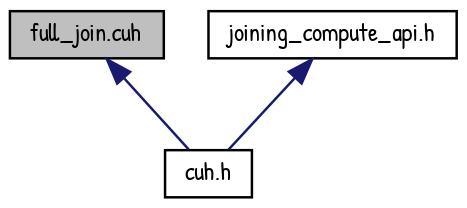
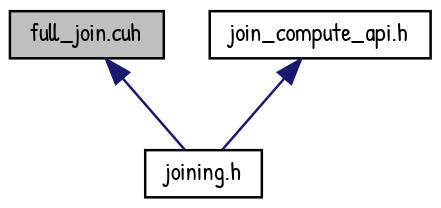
(333, 35) -> (320, 35)
(208, 174) -> (204, 174)
